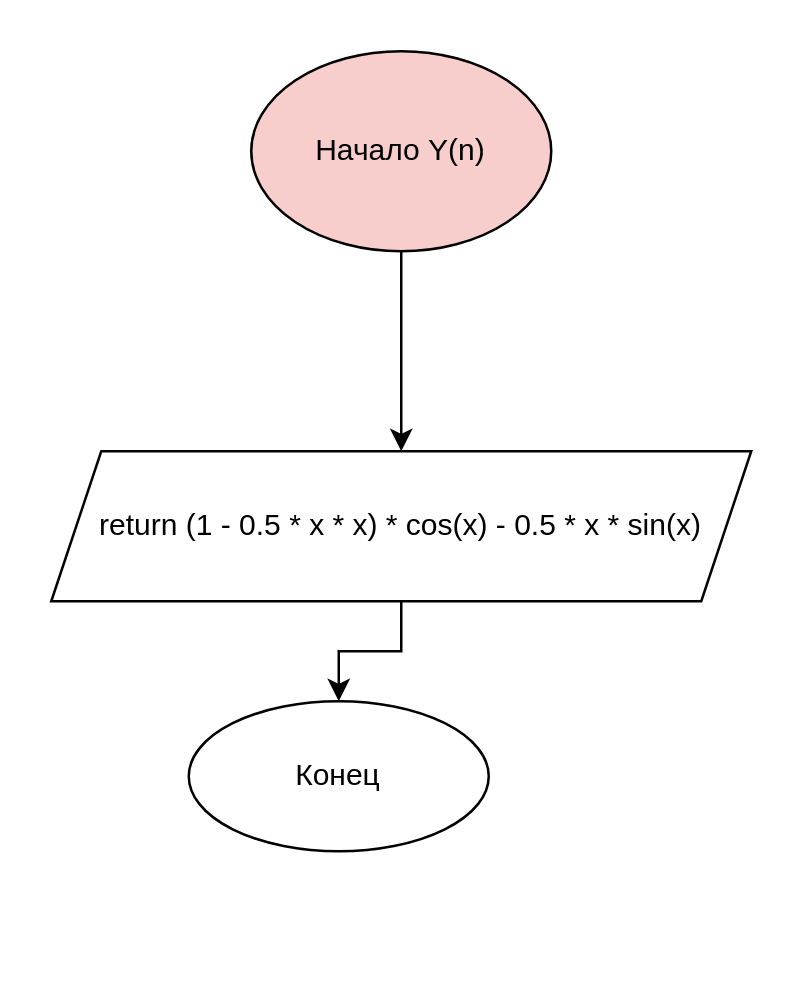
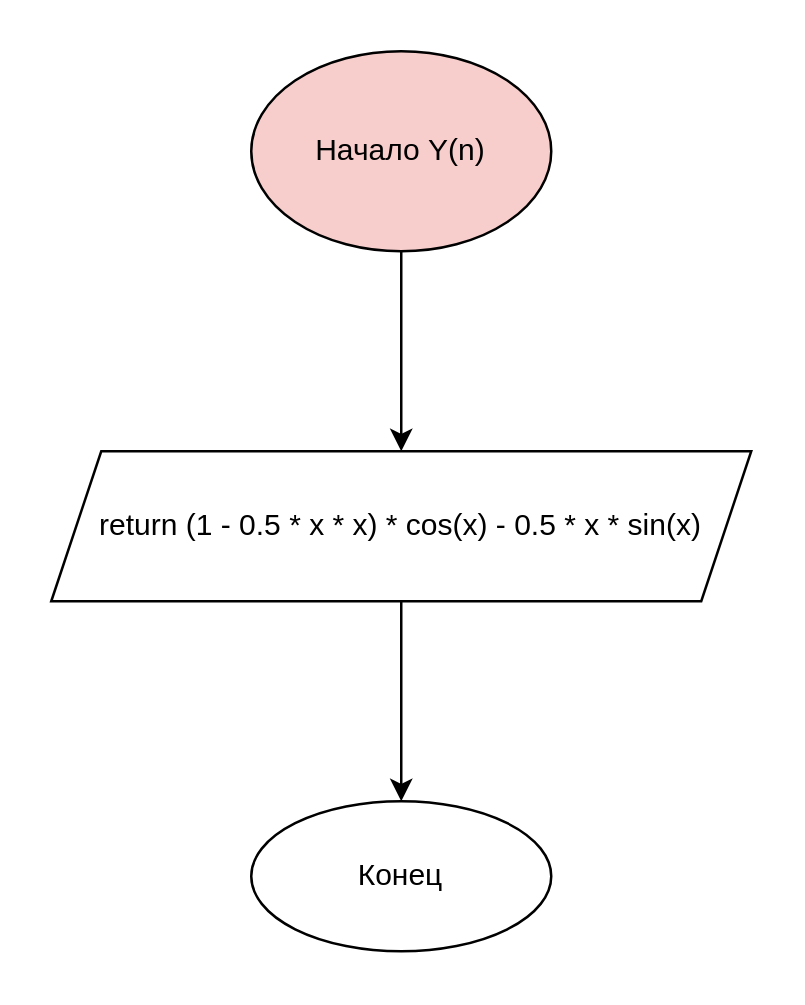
(339, 776) -> (401, 876)
